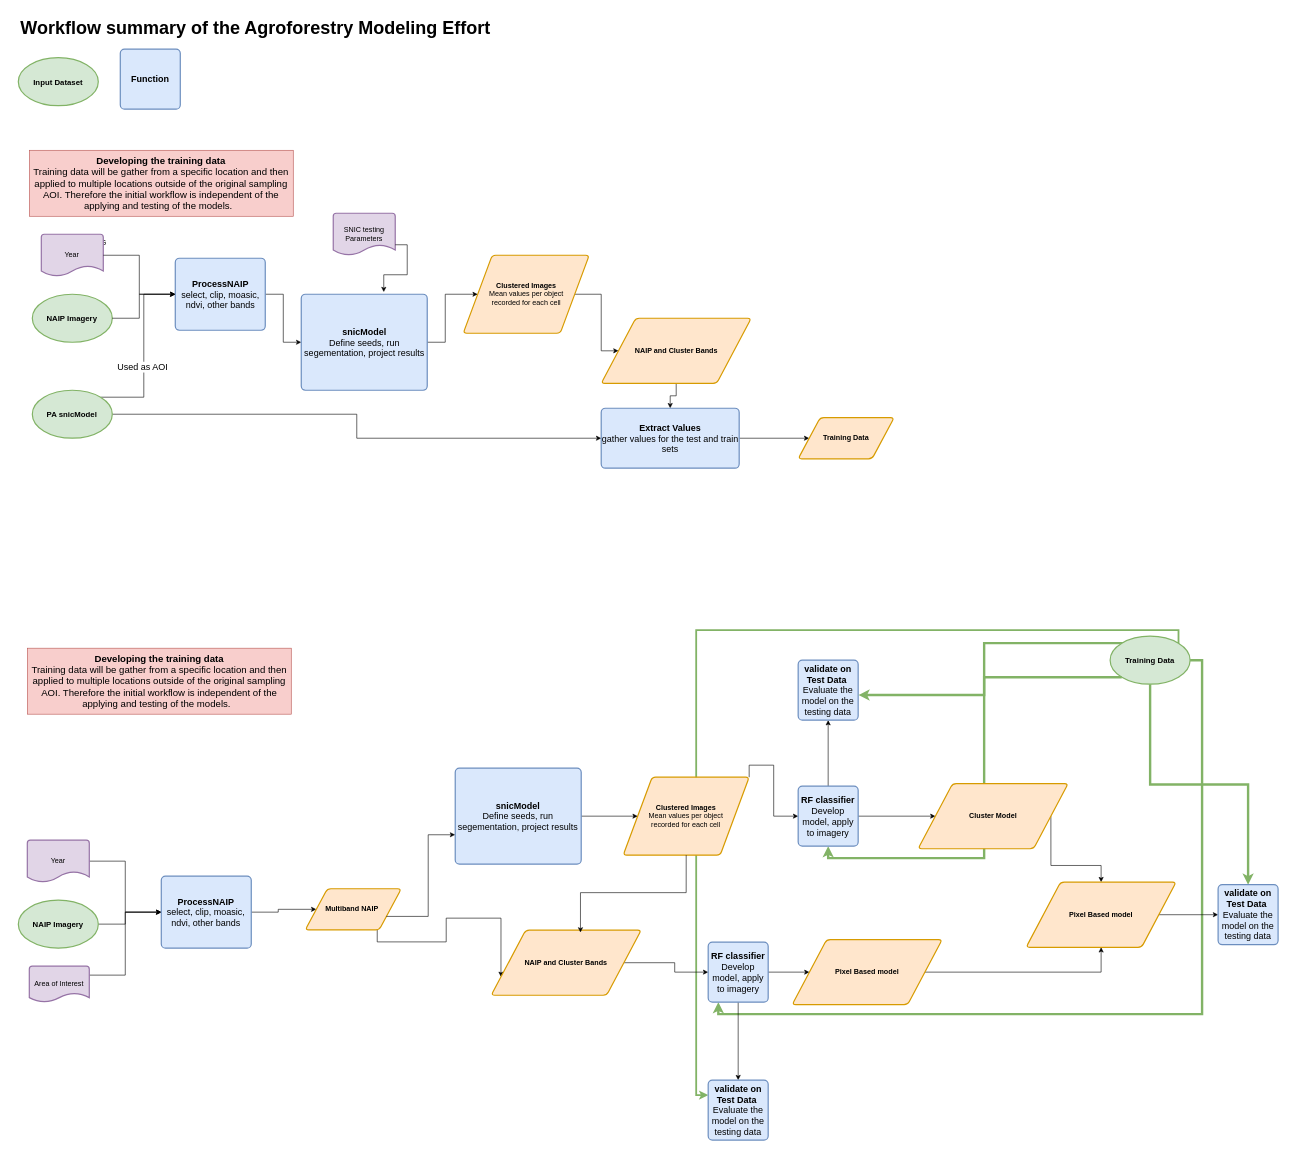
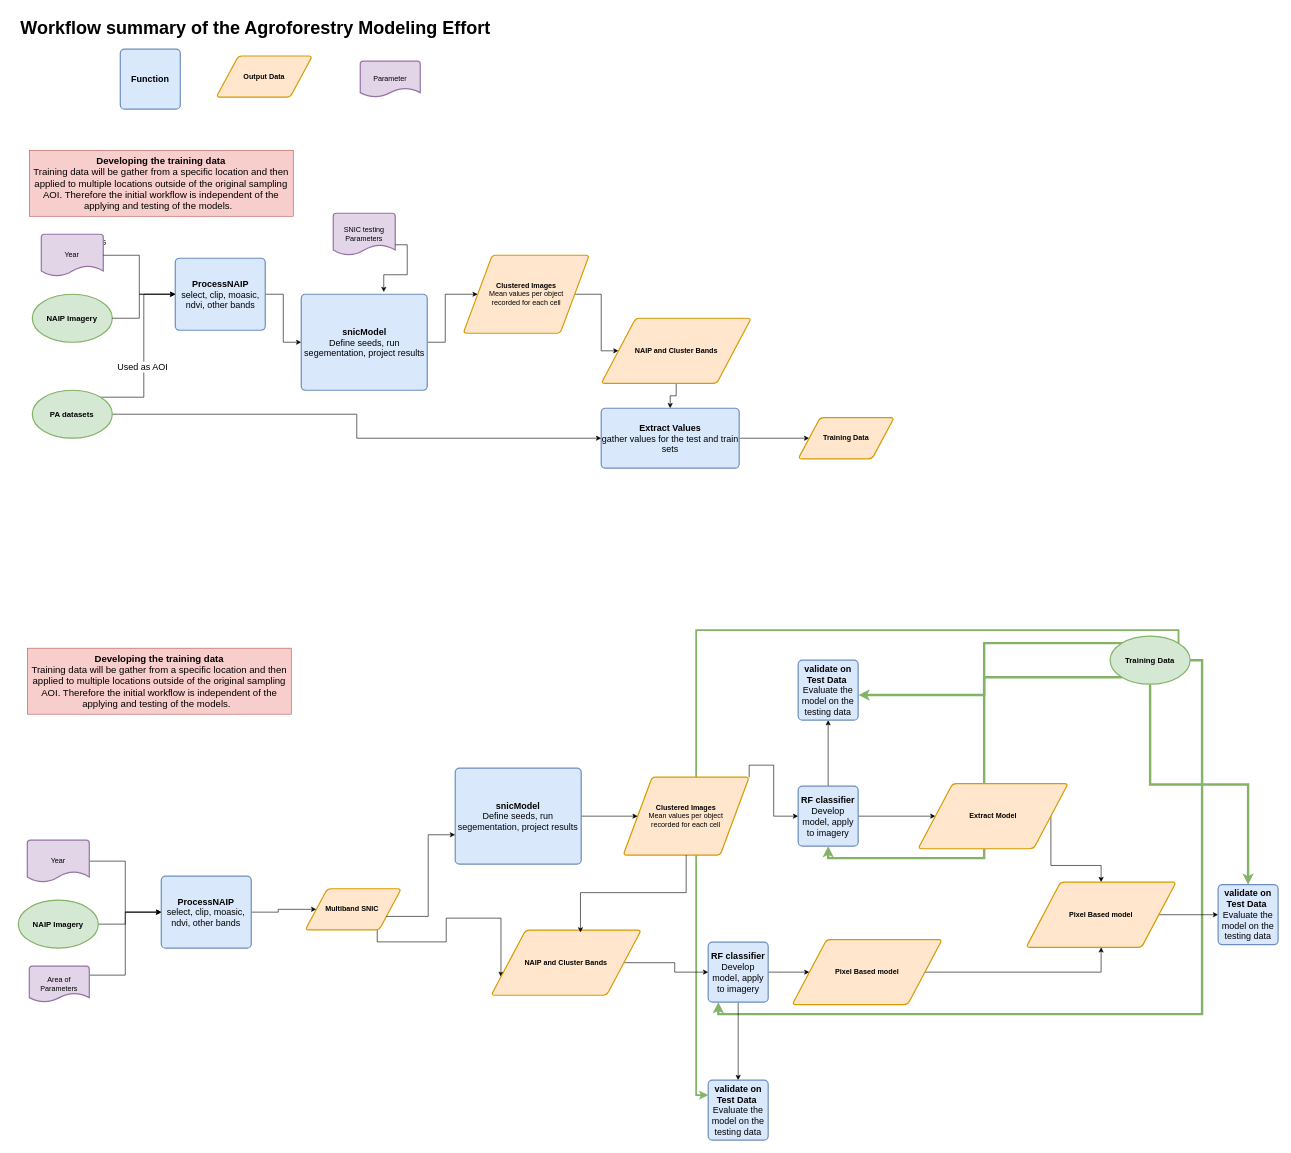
none -> (264, 77)
none -> (390, 79)
(58, 82) -> none
(72, 414) -> (72, 414)
(993, 816) -> (993, 816)
(353, 909) -> (353, 909)
(59, 984) -> (59, 984)
